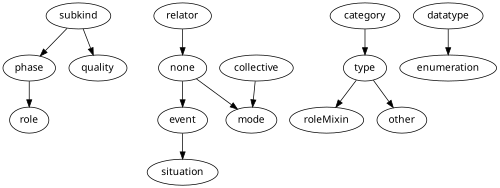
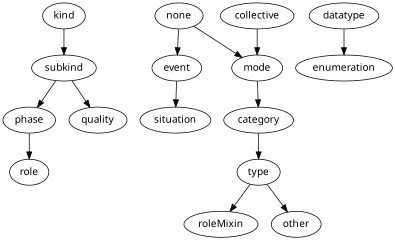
none -> (64, 16)
(183, 16) -> none
none -> (258, 91)
